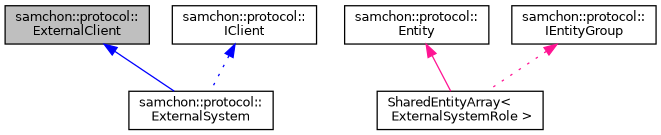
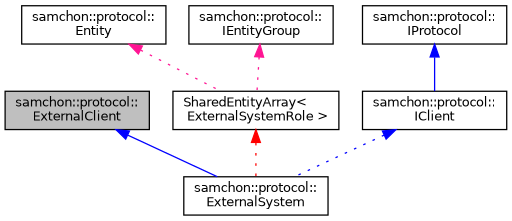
none -> (435, 25)
(441, 73) -> (181, 71)
none -> (256, 160)
